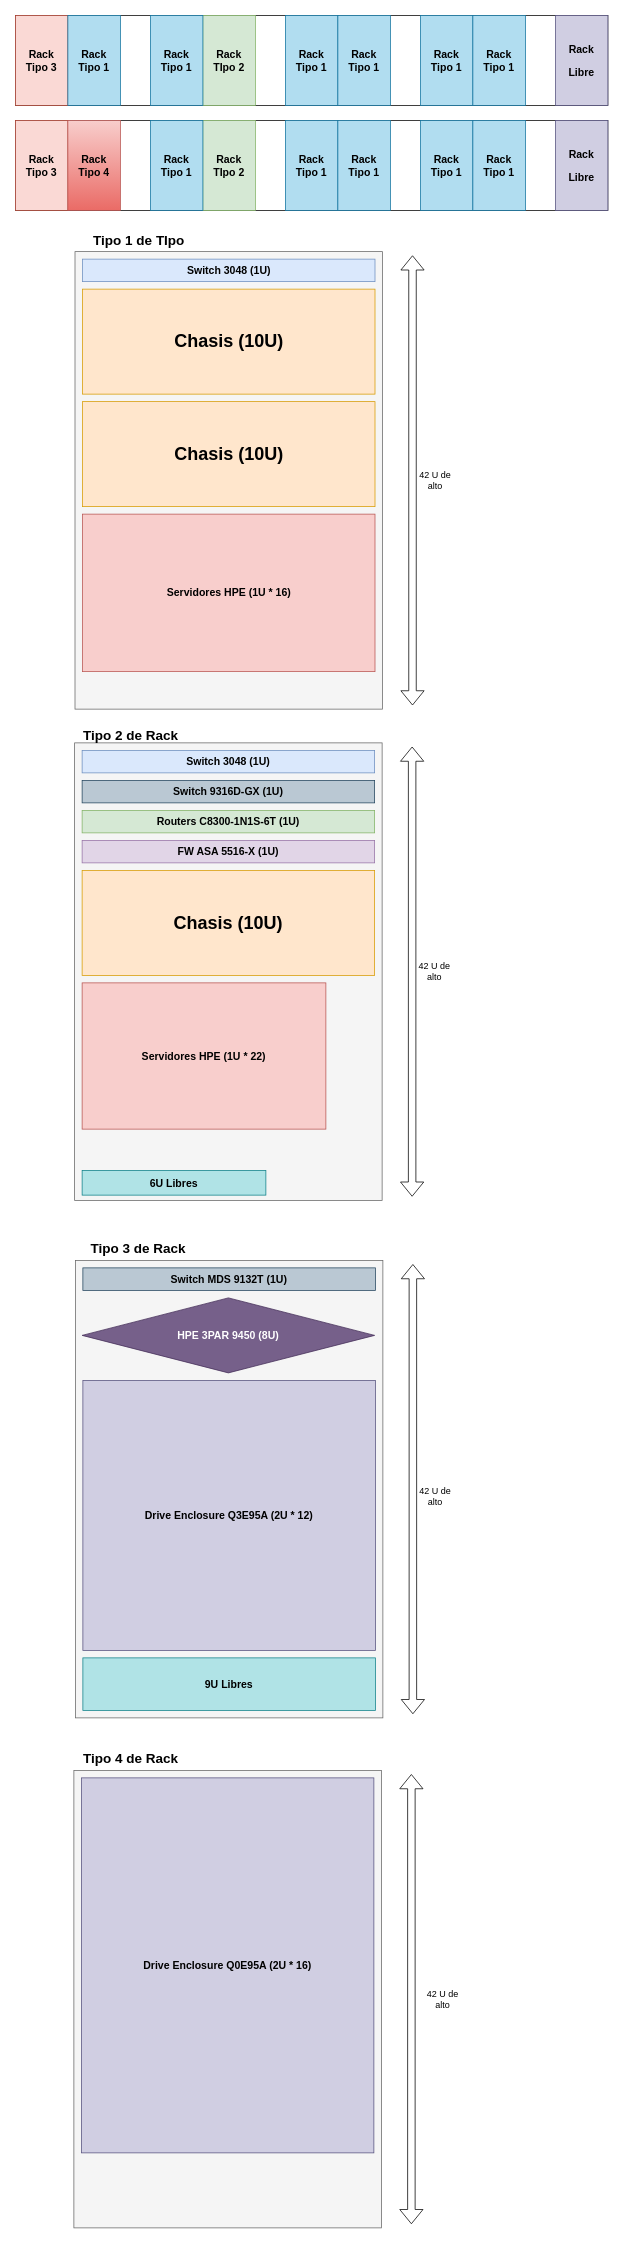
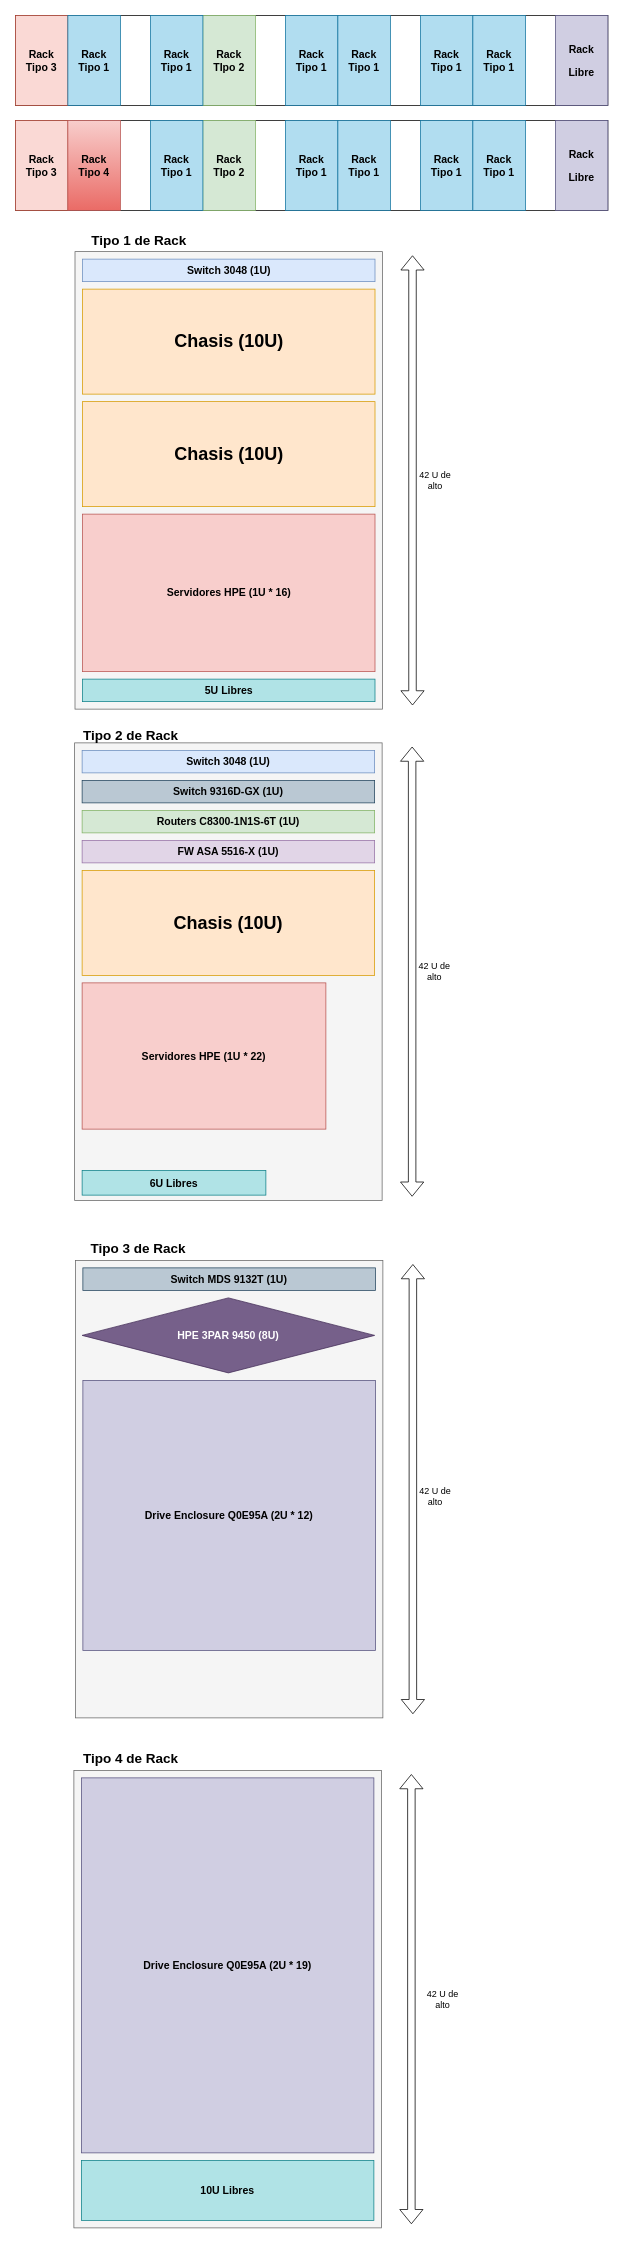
(139, 240) -> (139, 240)
none -> (229, 690)
(229, 1515) -> (229, 1515)
(229, 1684) -> none
(228, 1965) -> (228, 1965)
none -> (228, 2190)
